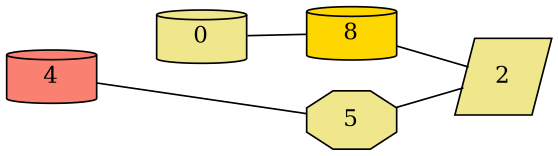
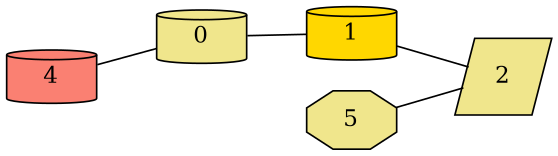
(352, 33) -> (352, 33)
(202, 98) -> (127, 57)
